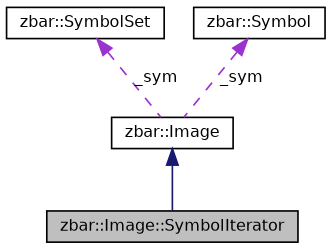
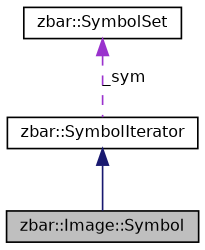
(259, 23) -> none
(172, 133) -> (103, 133)
(172, 227) -> (103, 227)
